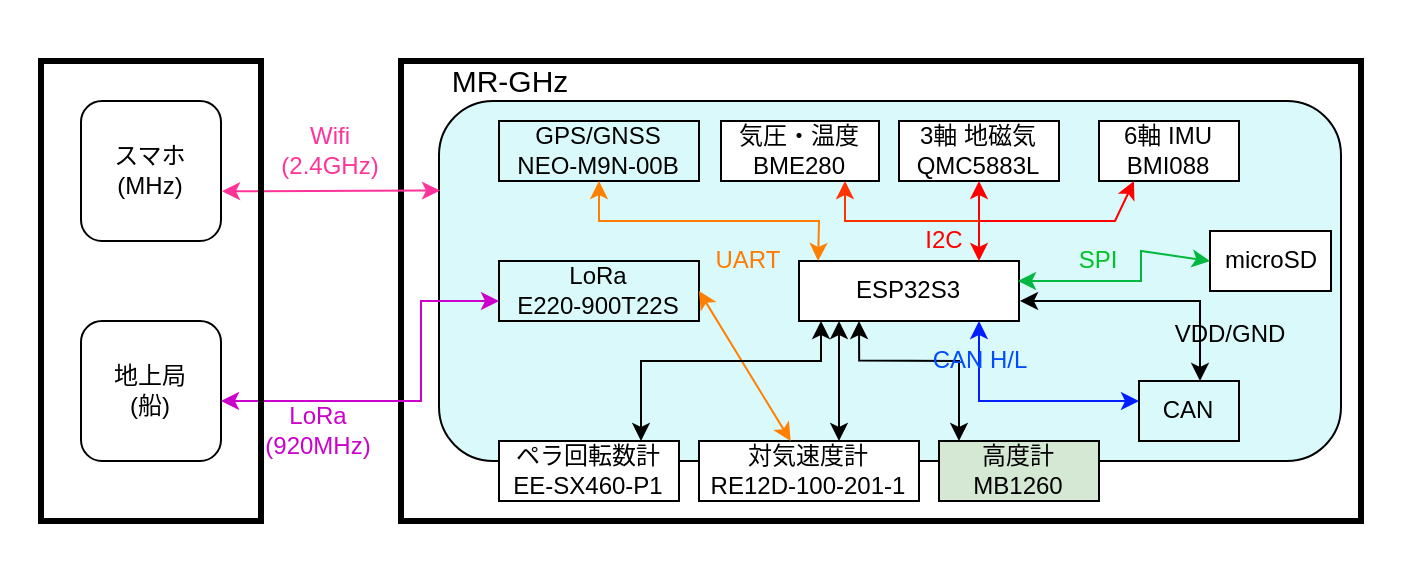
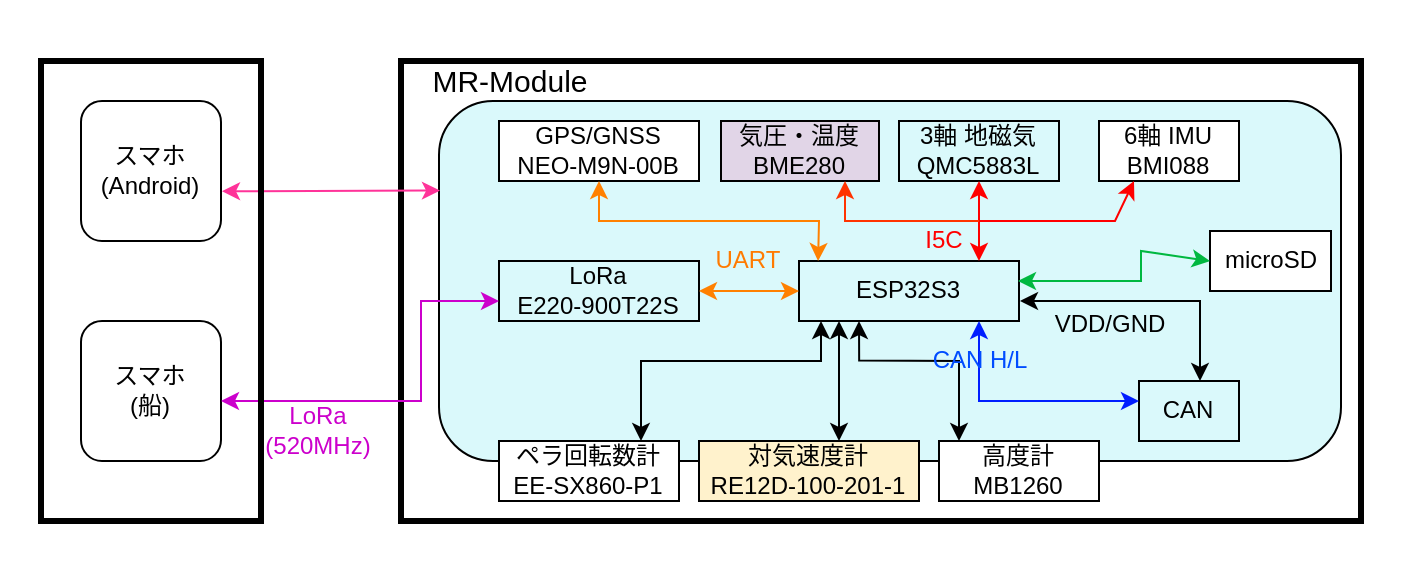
(511, 81) -> (511, 81)
(331, 151) -> none
(599, 151) -> (599, 151)
(800, 151) -> (800, 151)
(979, 151) -> (979, 151)
(151, 171) -> (151, 171)
(945, 241) -> (945, 241)
(1099, 261) -> none
(909, 291) -> (909, 291)
(1230, 331) -> (1110, 321)
(151, 391) -> (151, 391)
(764, 398) -> (749, 291)
(319, 431) -> (319, 431)
(589, 471) -> (589, 471)
(809, 471) -> (809, 471)
(1019, 471) -> (1019, 471)
